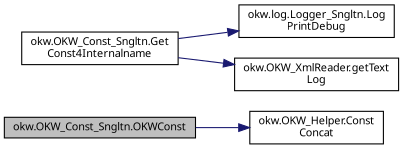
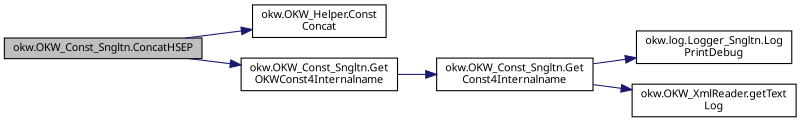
none -> (319, 74)
(100, 128) -> (103, 48)
